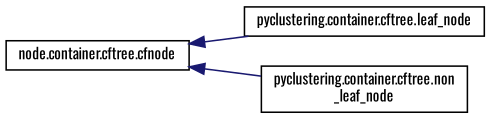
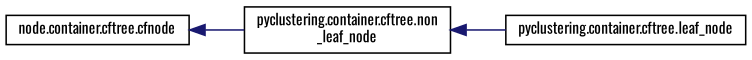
(227, 39) -> (486, 30)
